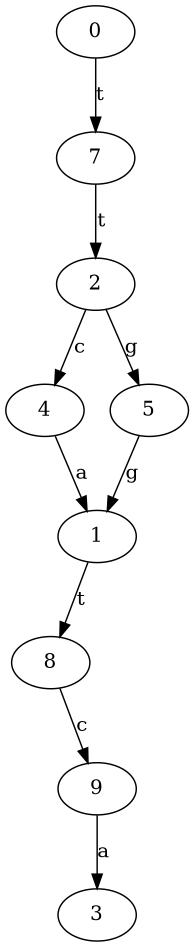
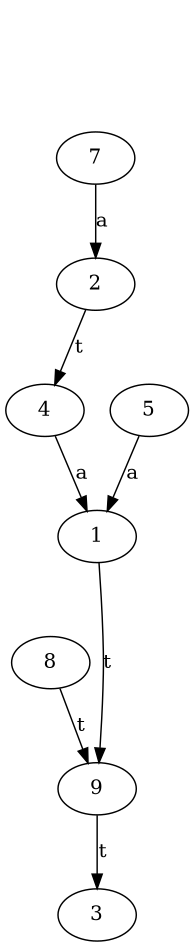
(96, 32) -> none
(102, 221) -> (102, 221)
(119, 340) -> none
(80, 347) -> (80, 347)
(133, 473) -> (133, 473)
(77, 593) -> (103, 655)
(82, 726) -> (82, 726)
(104, 852) -> (104, 852)
